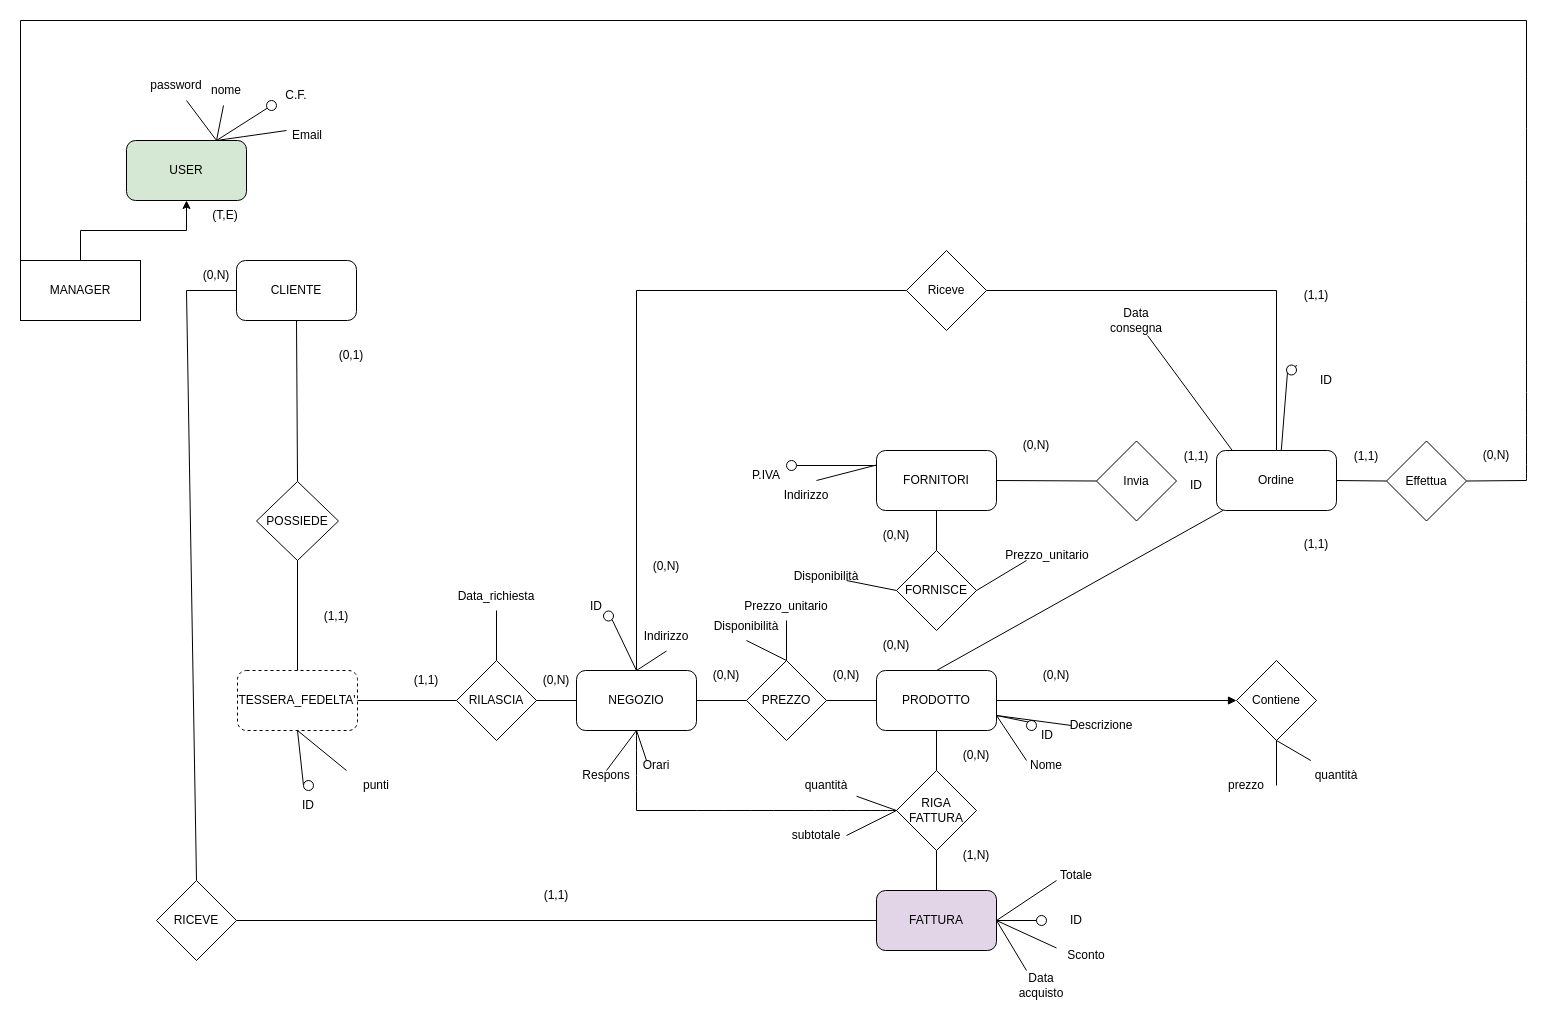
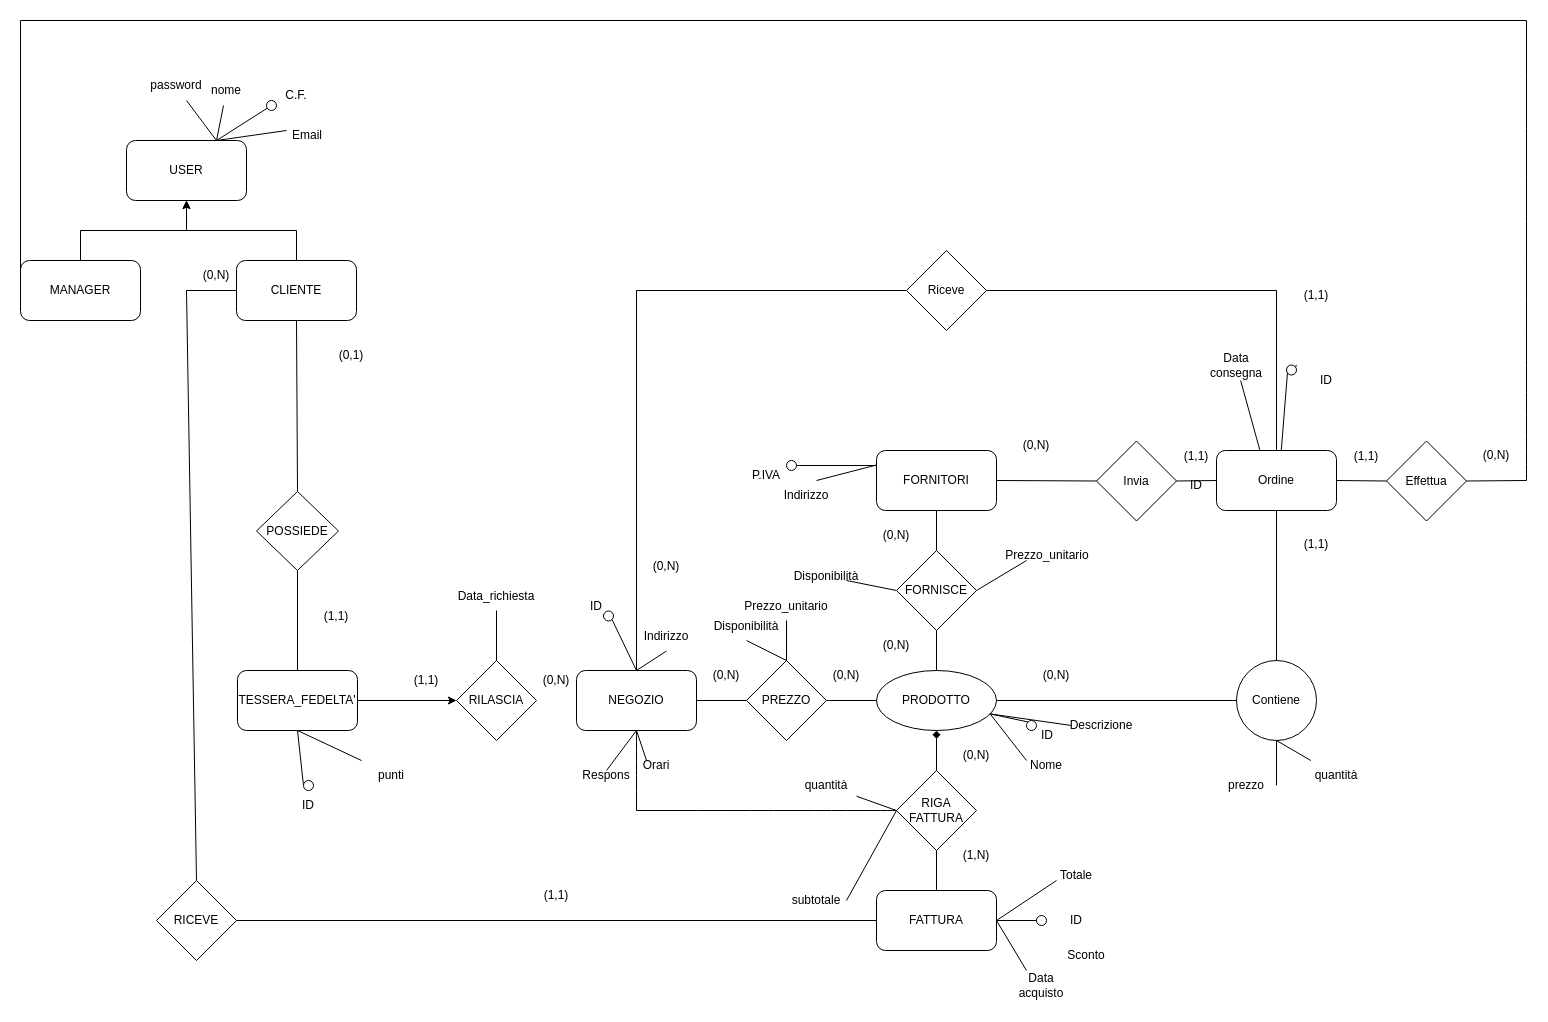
(187, 171) -> (187, 171)
(226, 216) -> none
none -> (258, 231)
(81, 291) -> (81, 291)
(1137, 321) -> (1237, 366)
none -> (1198, 481)
(298, 521) -> (298, 531)
none -> (1277, 587)
(1079, 591) -> (937, 651)
(298, 701) -> (298, 701)
(451, 701) -> (448, 701)
(557, 701) -> none
(937, 701) -> (937, 701)
(1227, 701) -> (1231, 701)
(1277, 701) -> (1277, 701)
(937, 735) -> (937, 739)
(377, 786) -> (392, 776)
(817, 836) -> (817, 901)
(937, 921) -> (937, 921)
(1028, 935) -> none
